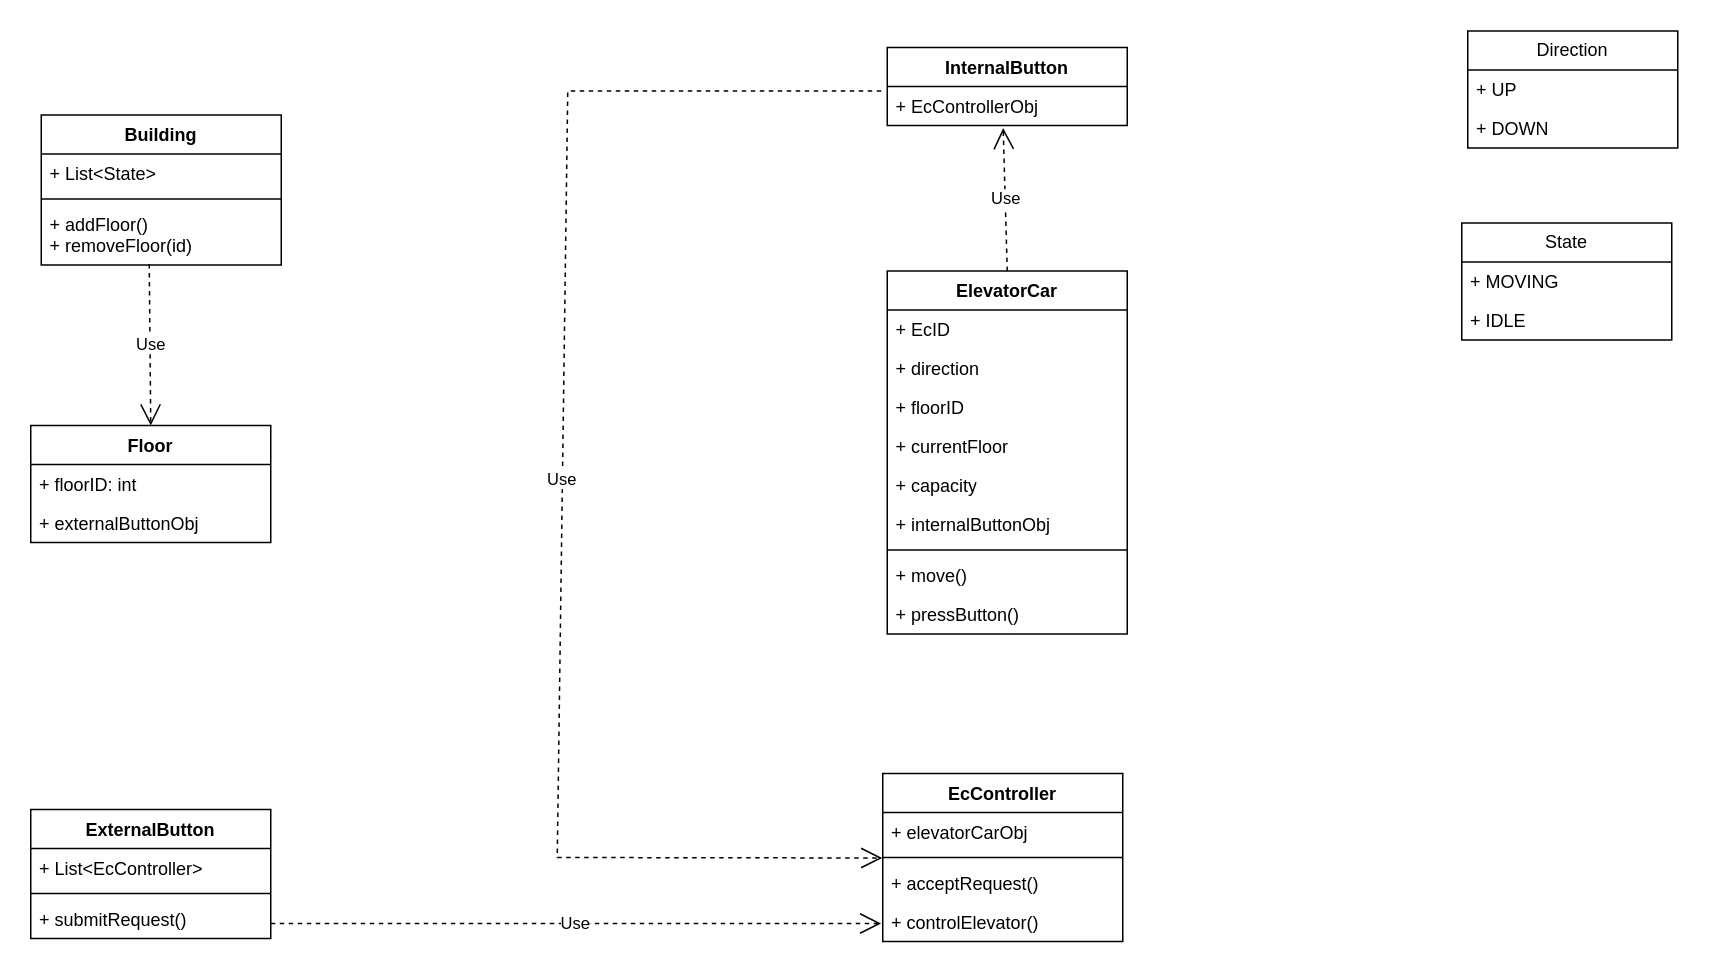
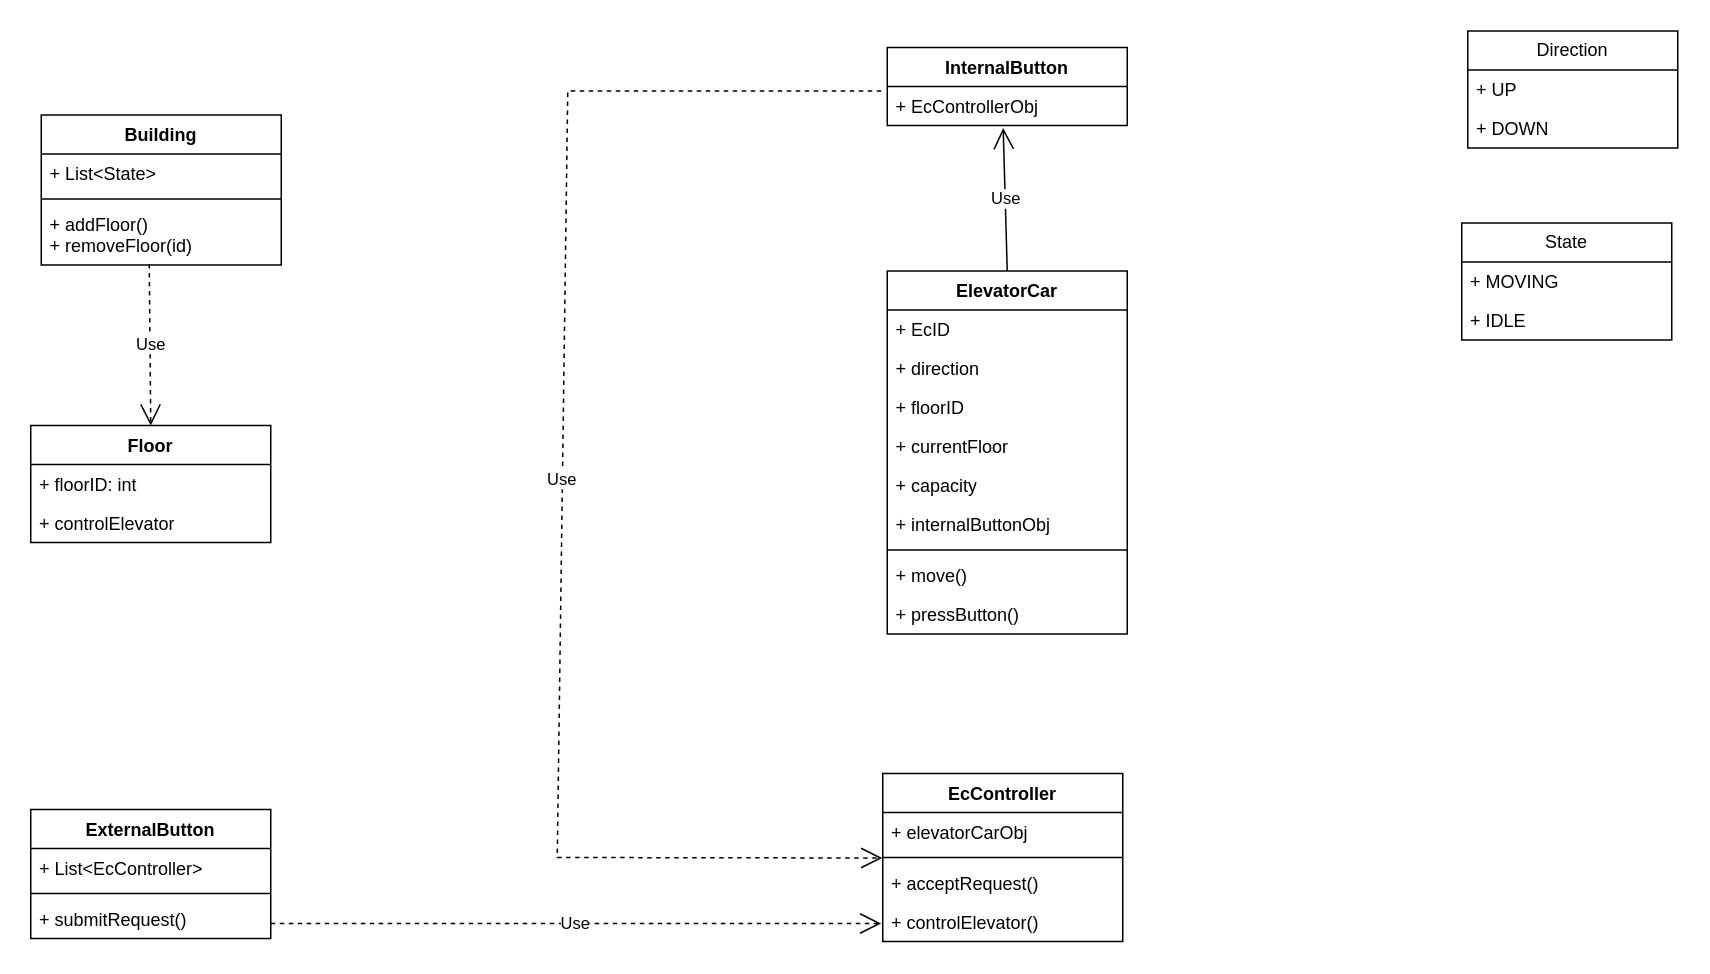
(1006, 238) -> (1006, 238)
(131, 525) -> (118, 525)
